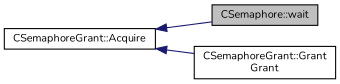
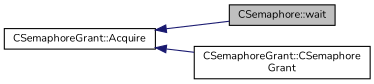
(265, 63) -> (282, 63)
